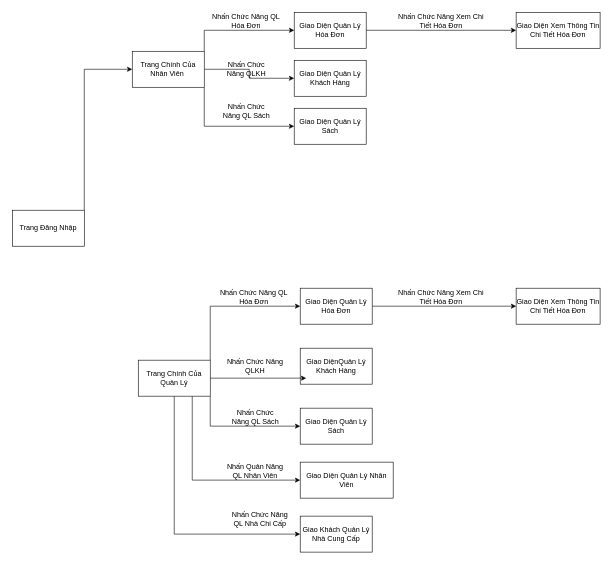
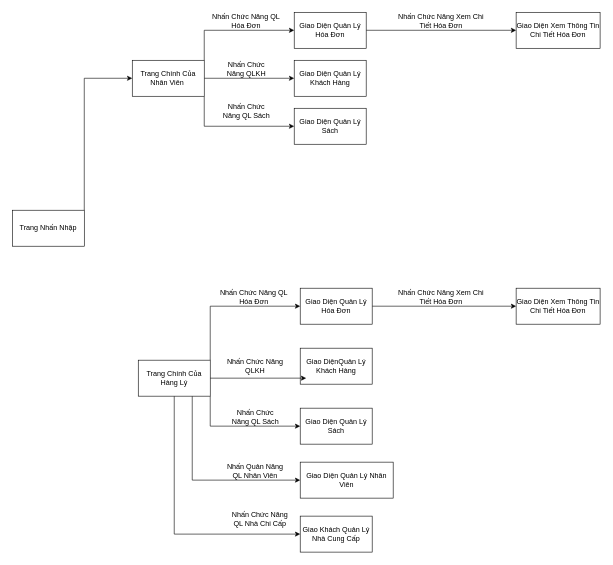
(168, 69) -> (168, 78)
(48, 228) -> (48, 228)
(174, 378) -> (174, 378)
